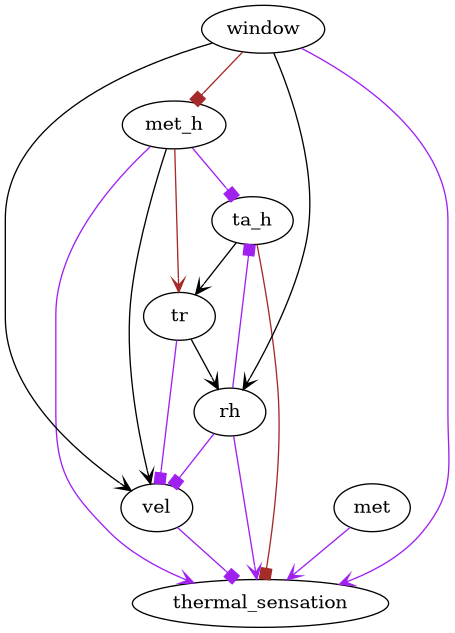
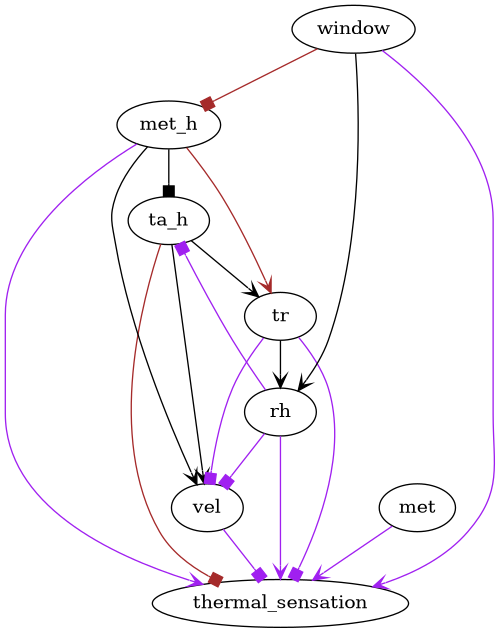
(209, 168) -> (169, 166)
(5, 228) -> (187, 358)
none -> (334, 451)
